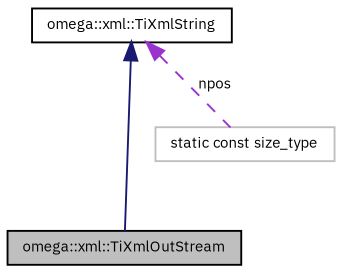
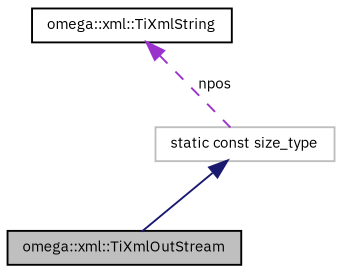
(128, 146) -> (177, 202)
